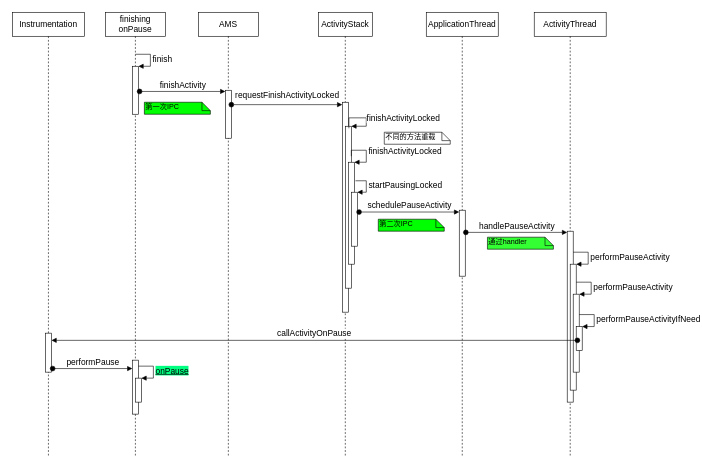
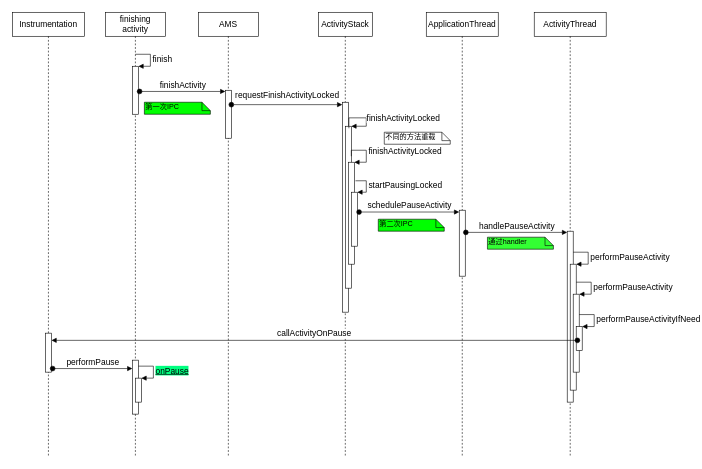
(135, 24) -> (135, 24)
